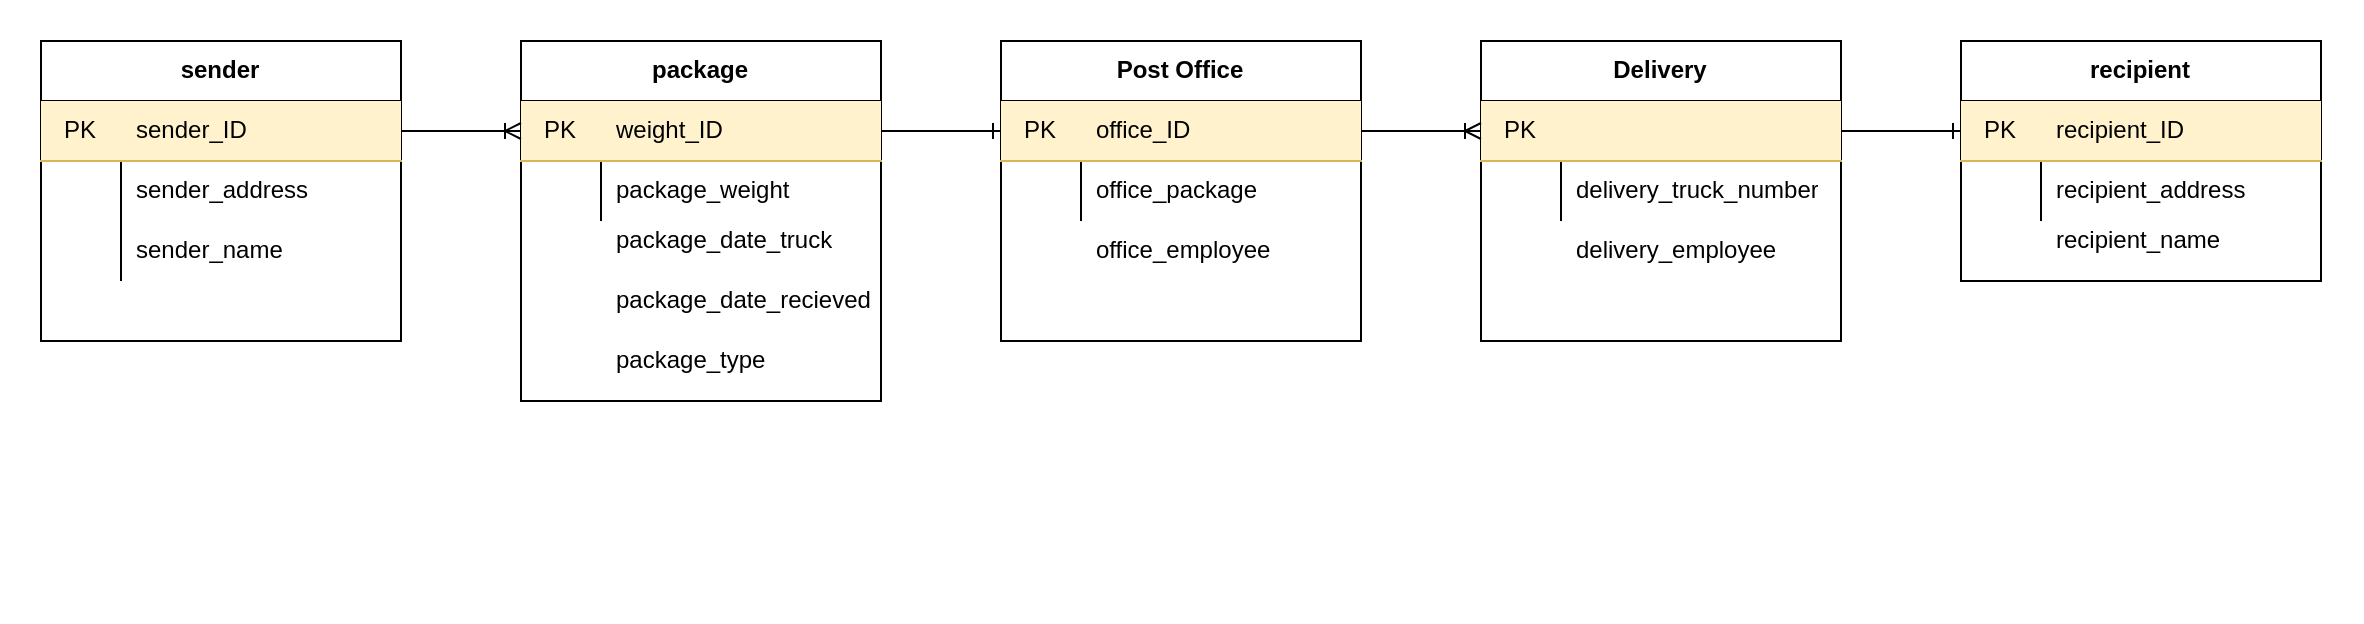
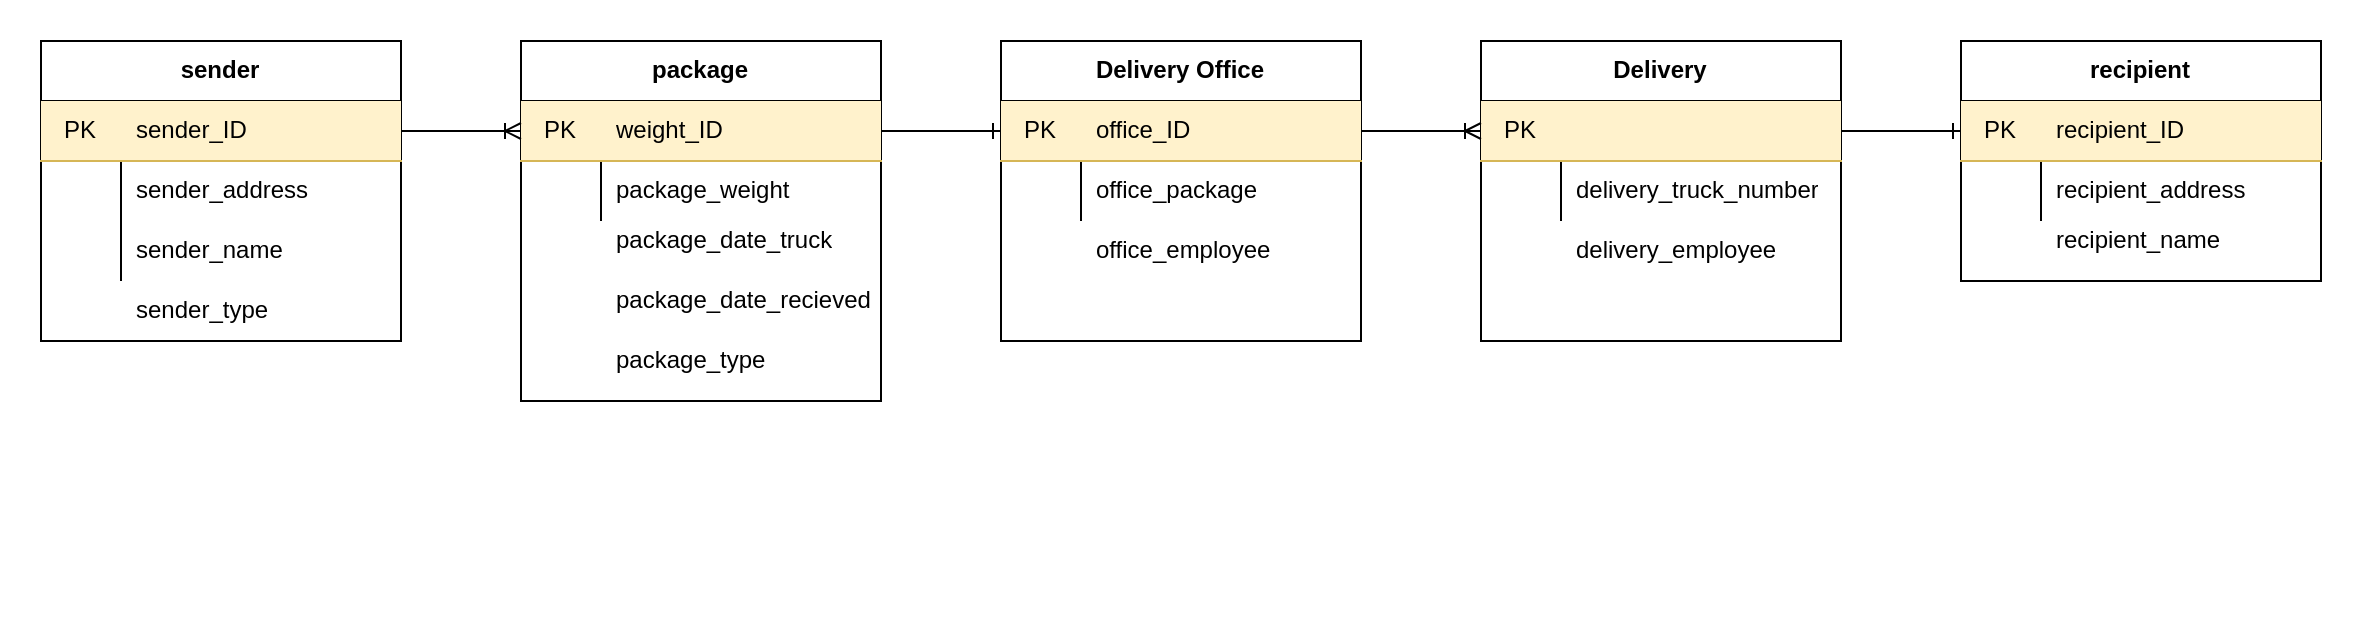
(1181, 71) -> (1181, 71)
none -> (261, 311)
